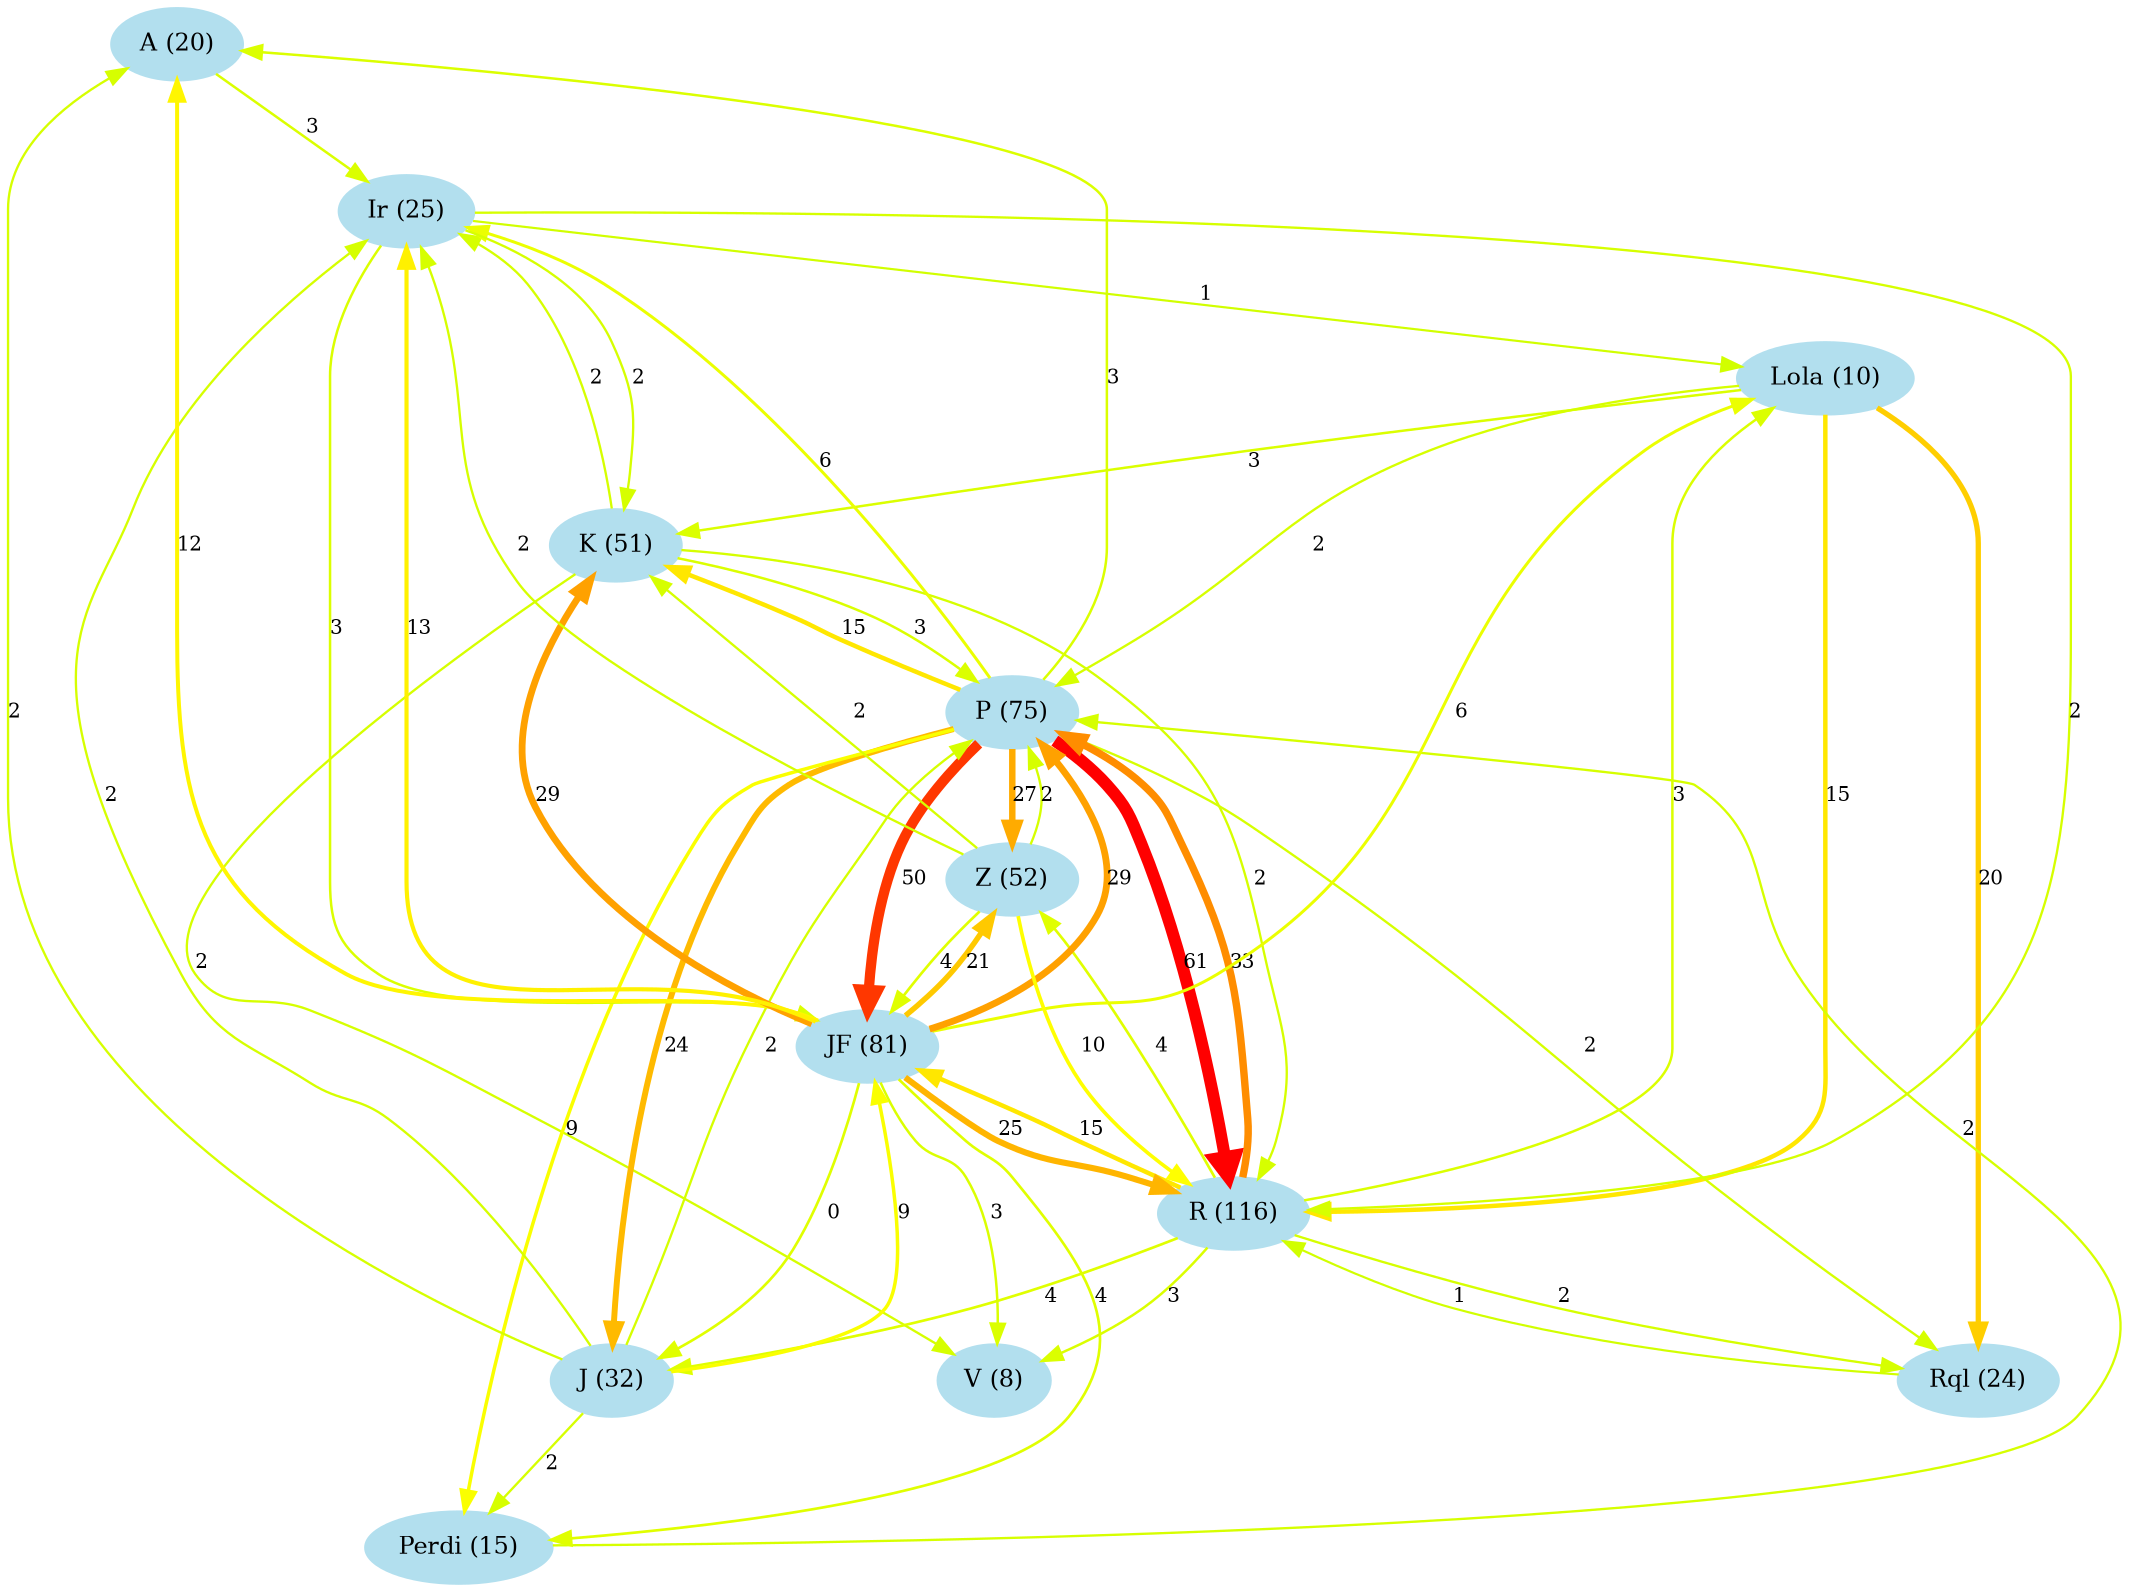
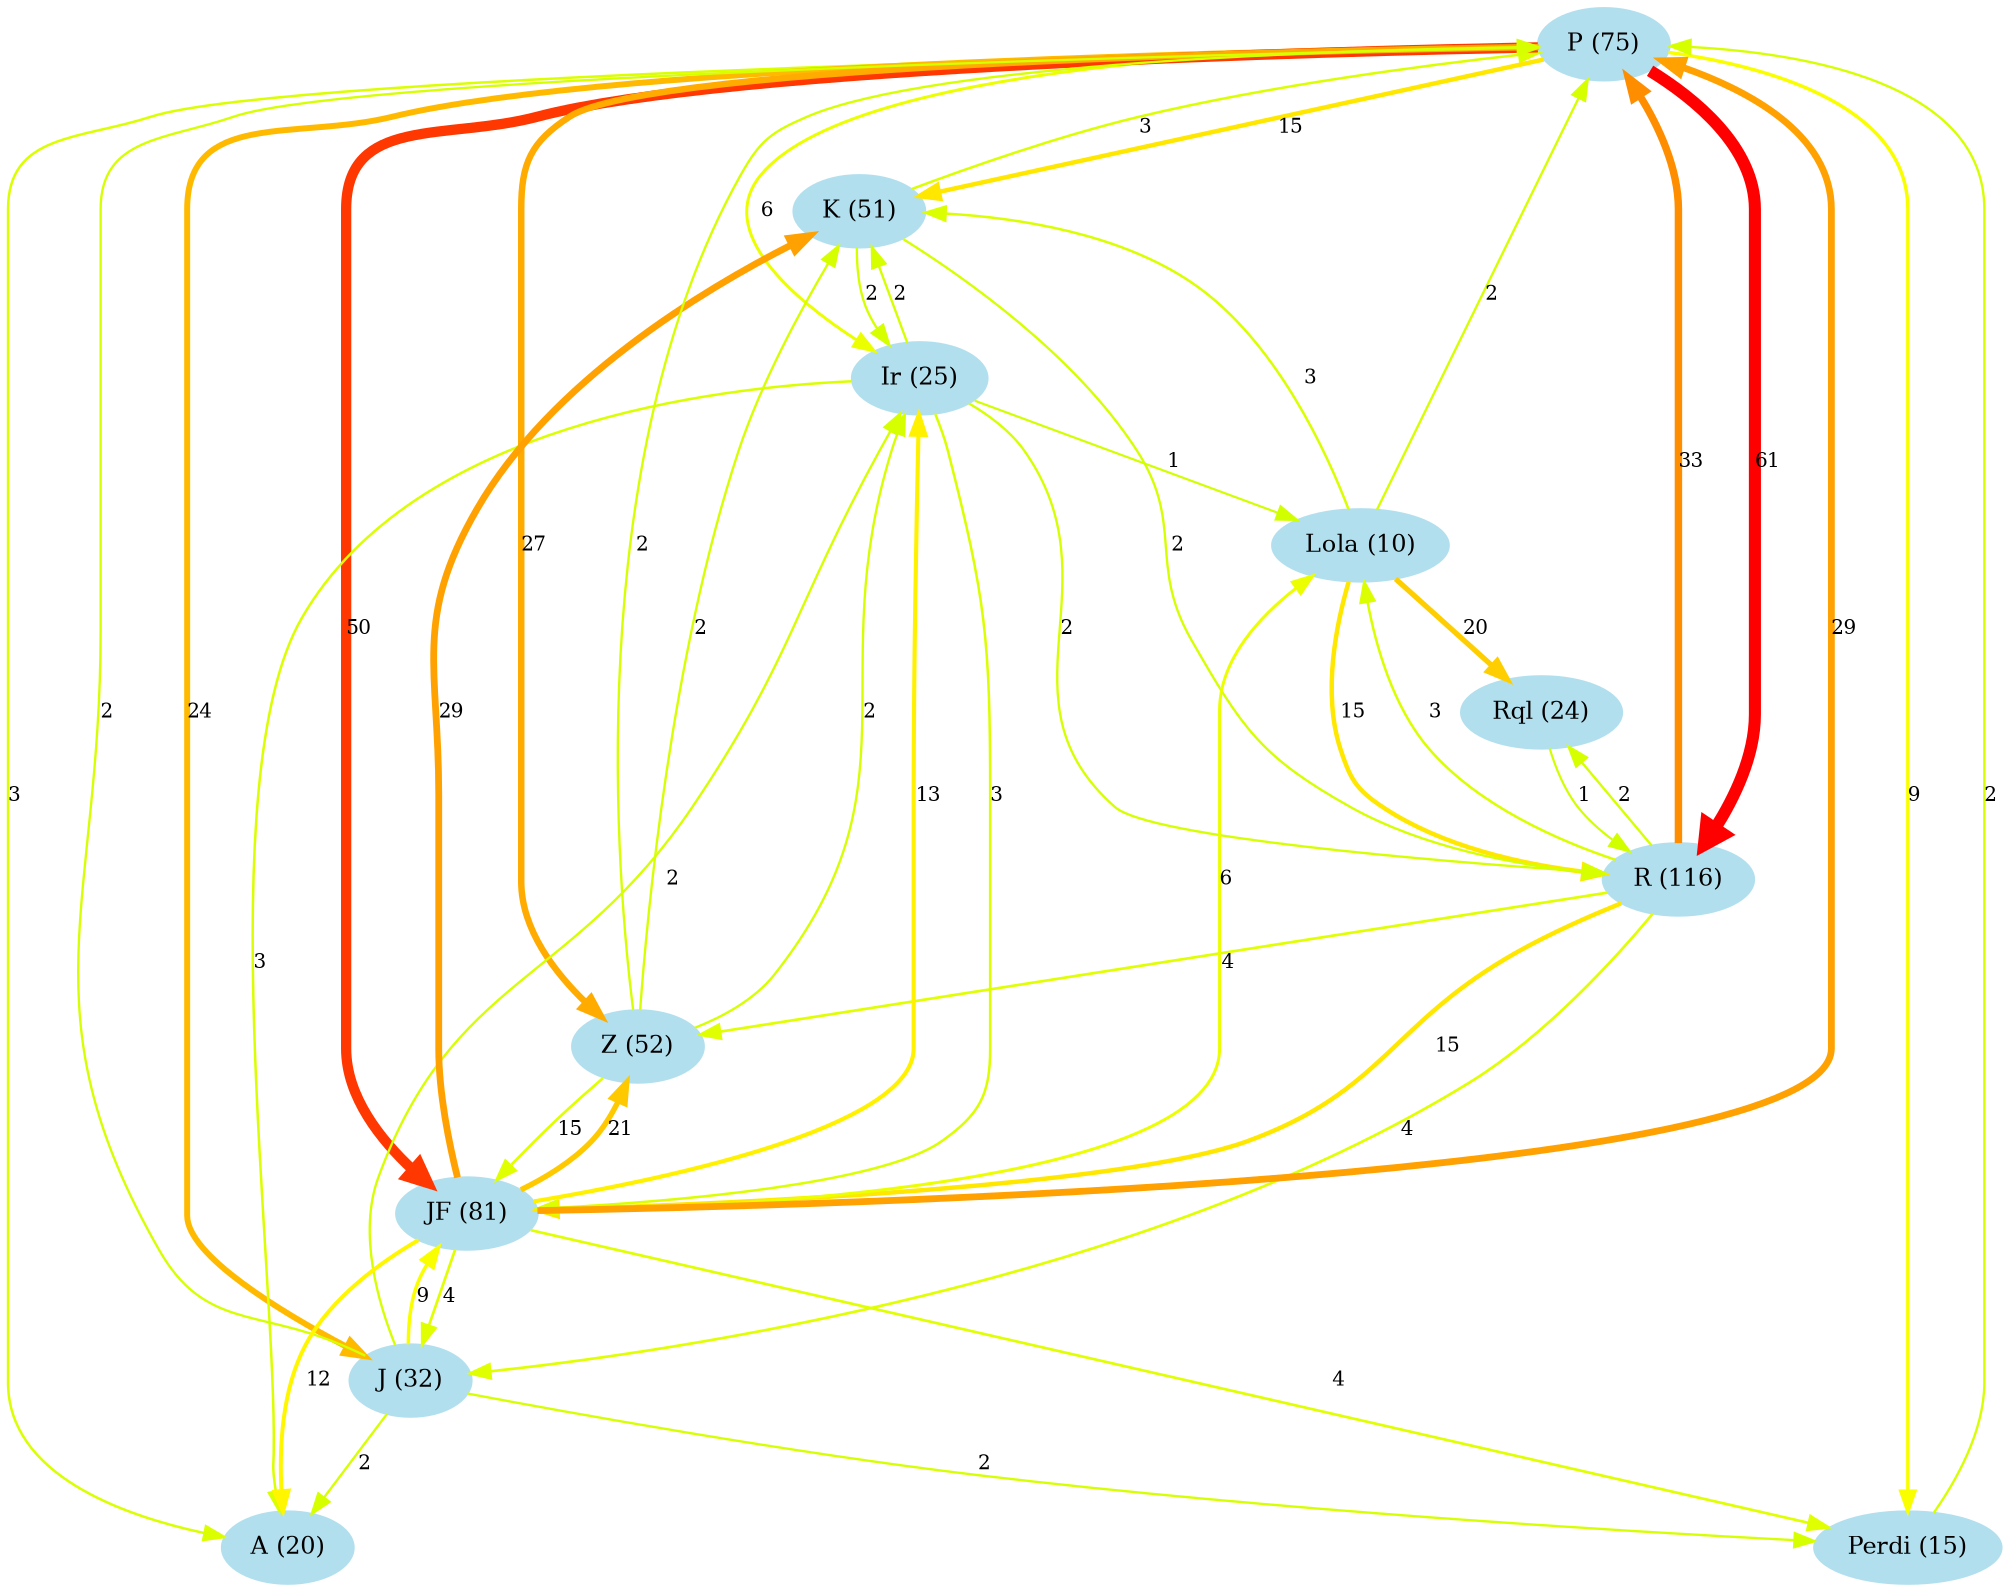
(283, 122) -> (266, 742)
(947, 963) -> (571, 1130)
(1505, 1016) -> none
(1068, 1061) -> none
(1021, 1151) -> none
(834, 1214) -> (450, 1297)
(994, 1381) -> none
